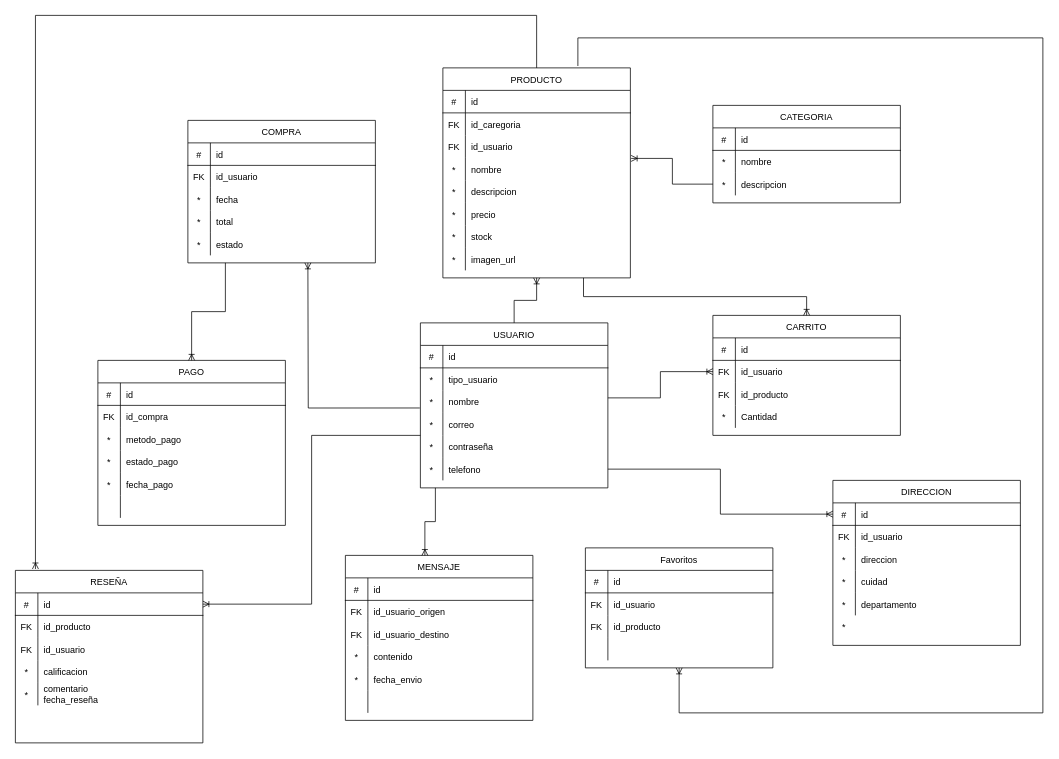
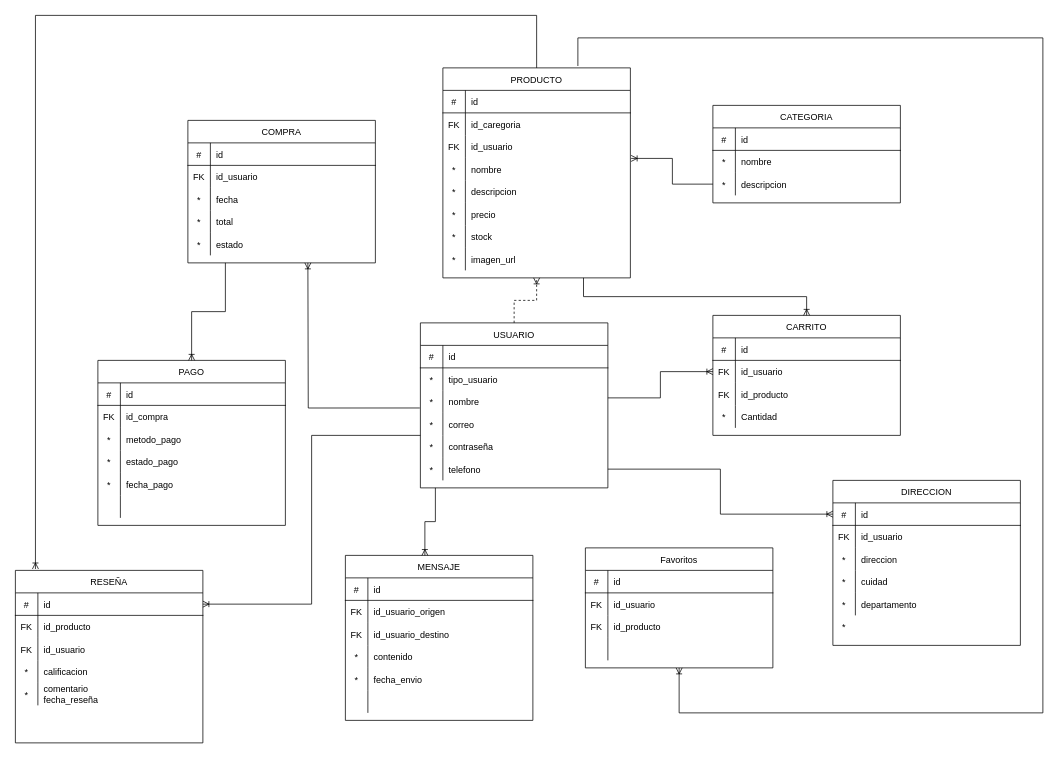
(525, 300) -> (525, 300)
